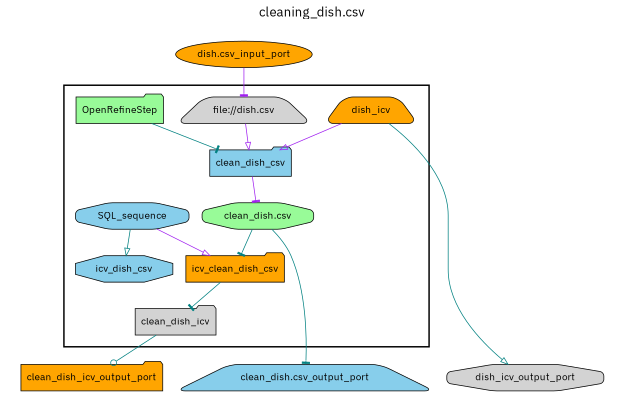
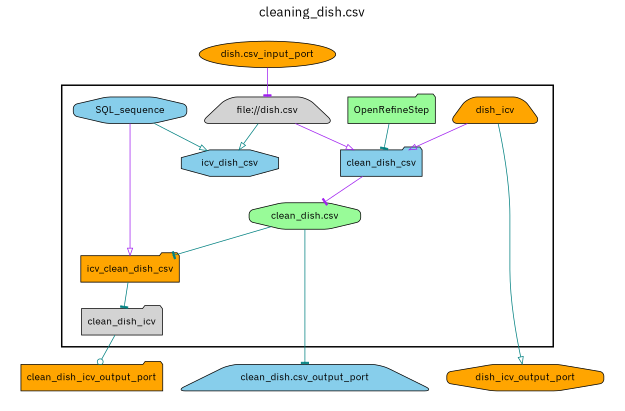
none -> (251, 134)
(525, 378) -> (525, 378)
